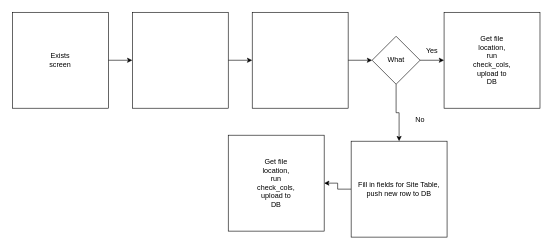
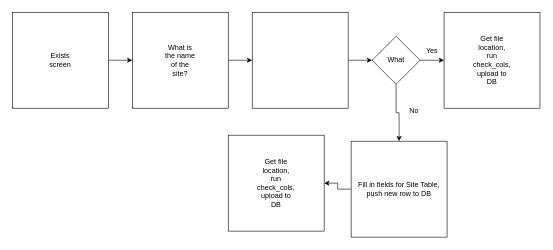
none -> (180, 60)
(420, 120) -> (414, 111)
